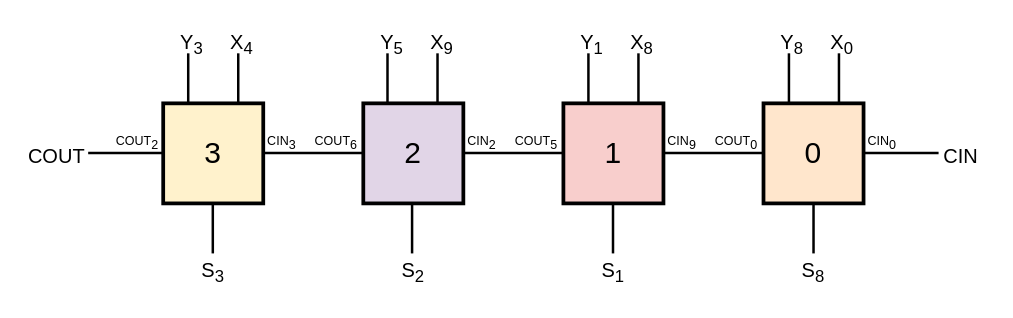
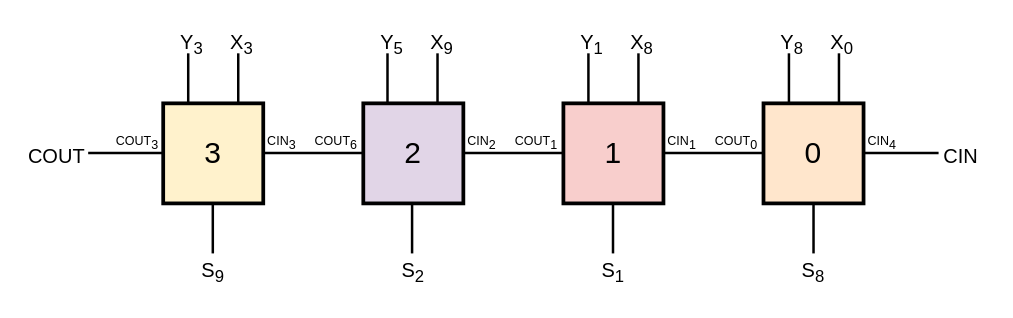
(242, 44) -> (242, 44)
(138, 143) -> (138, 143)
(536, 143) -> (536, 143)
(682, 143) -> (682, 143)
(882, 143) -> (882, 143)
(213, 272) -> (213, 272)
